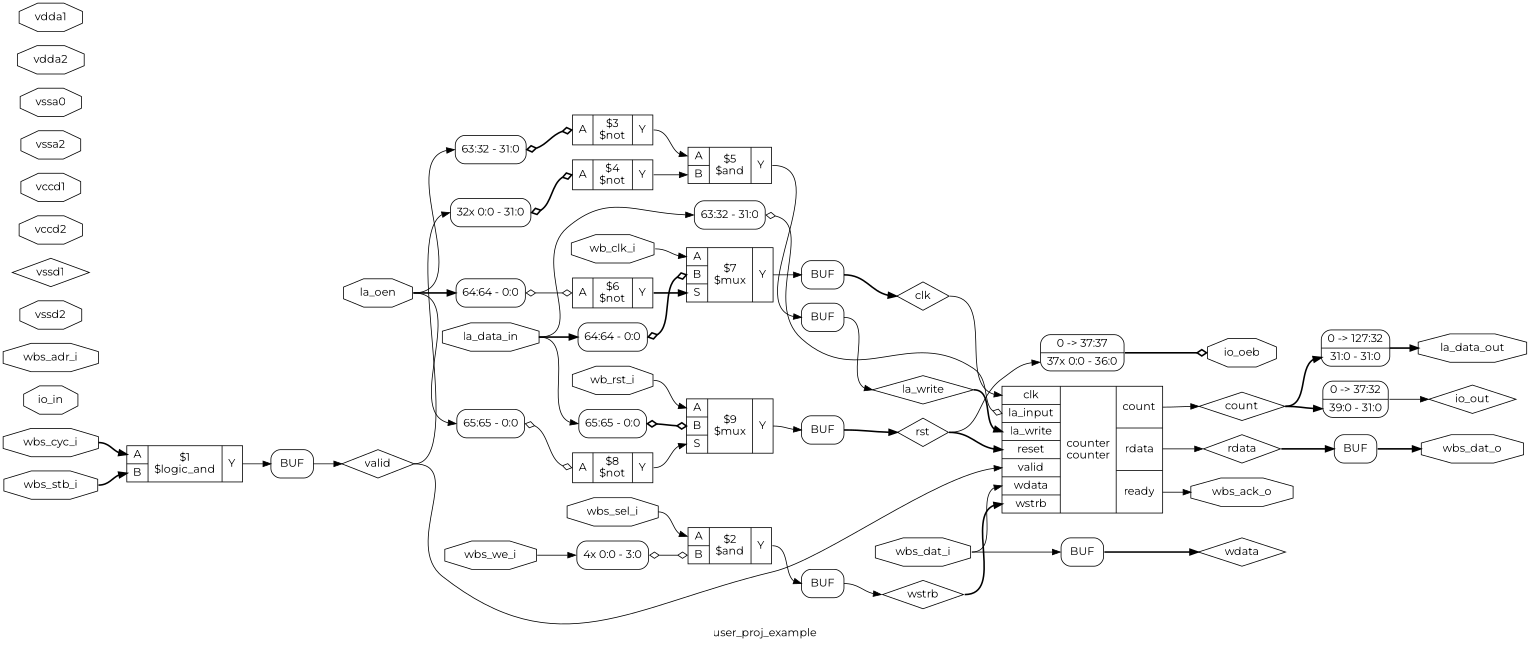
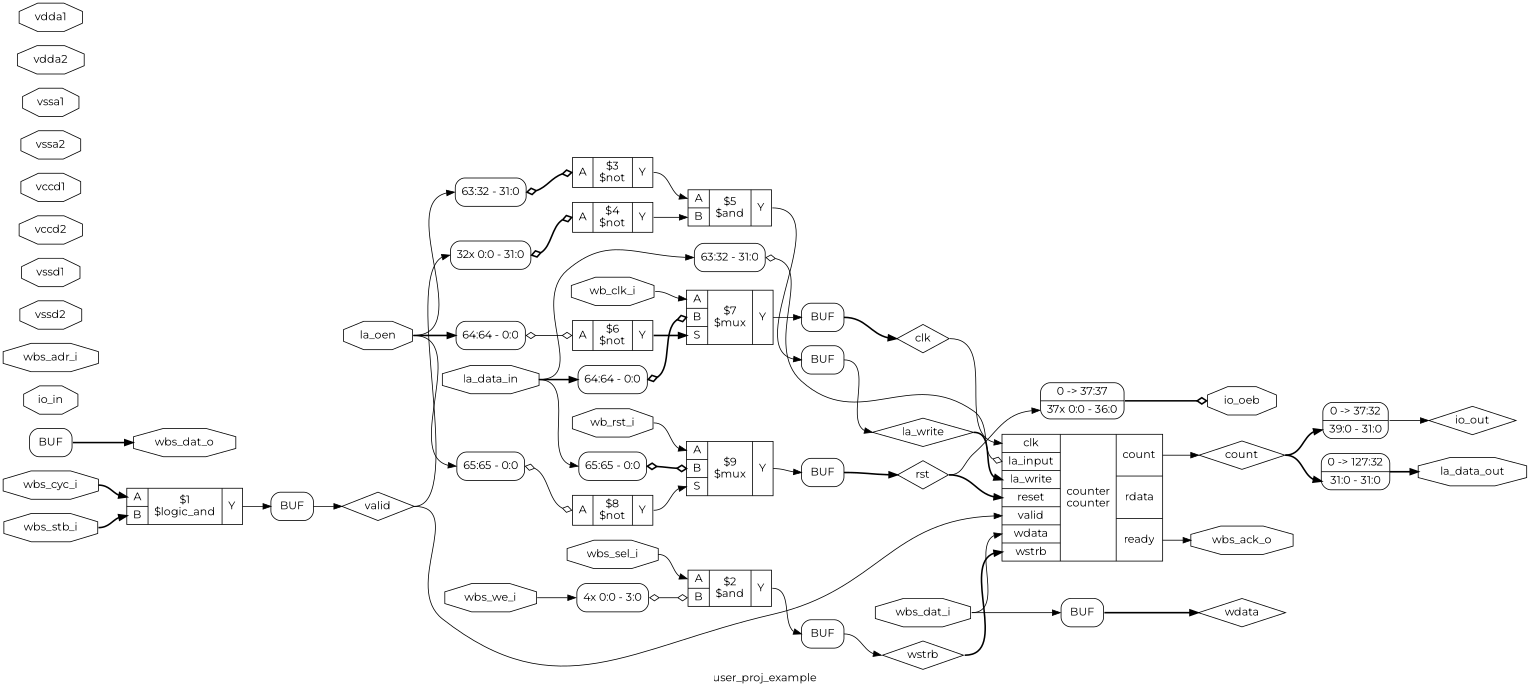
(51, 102) -> (51, 102)
(51, 272) -> (51, 272)
(1242, 449) -> none
